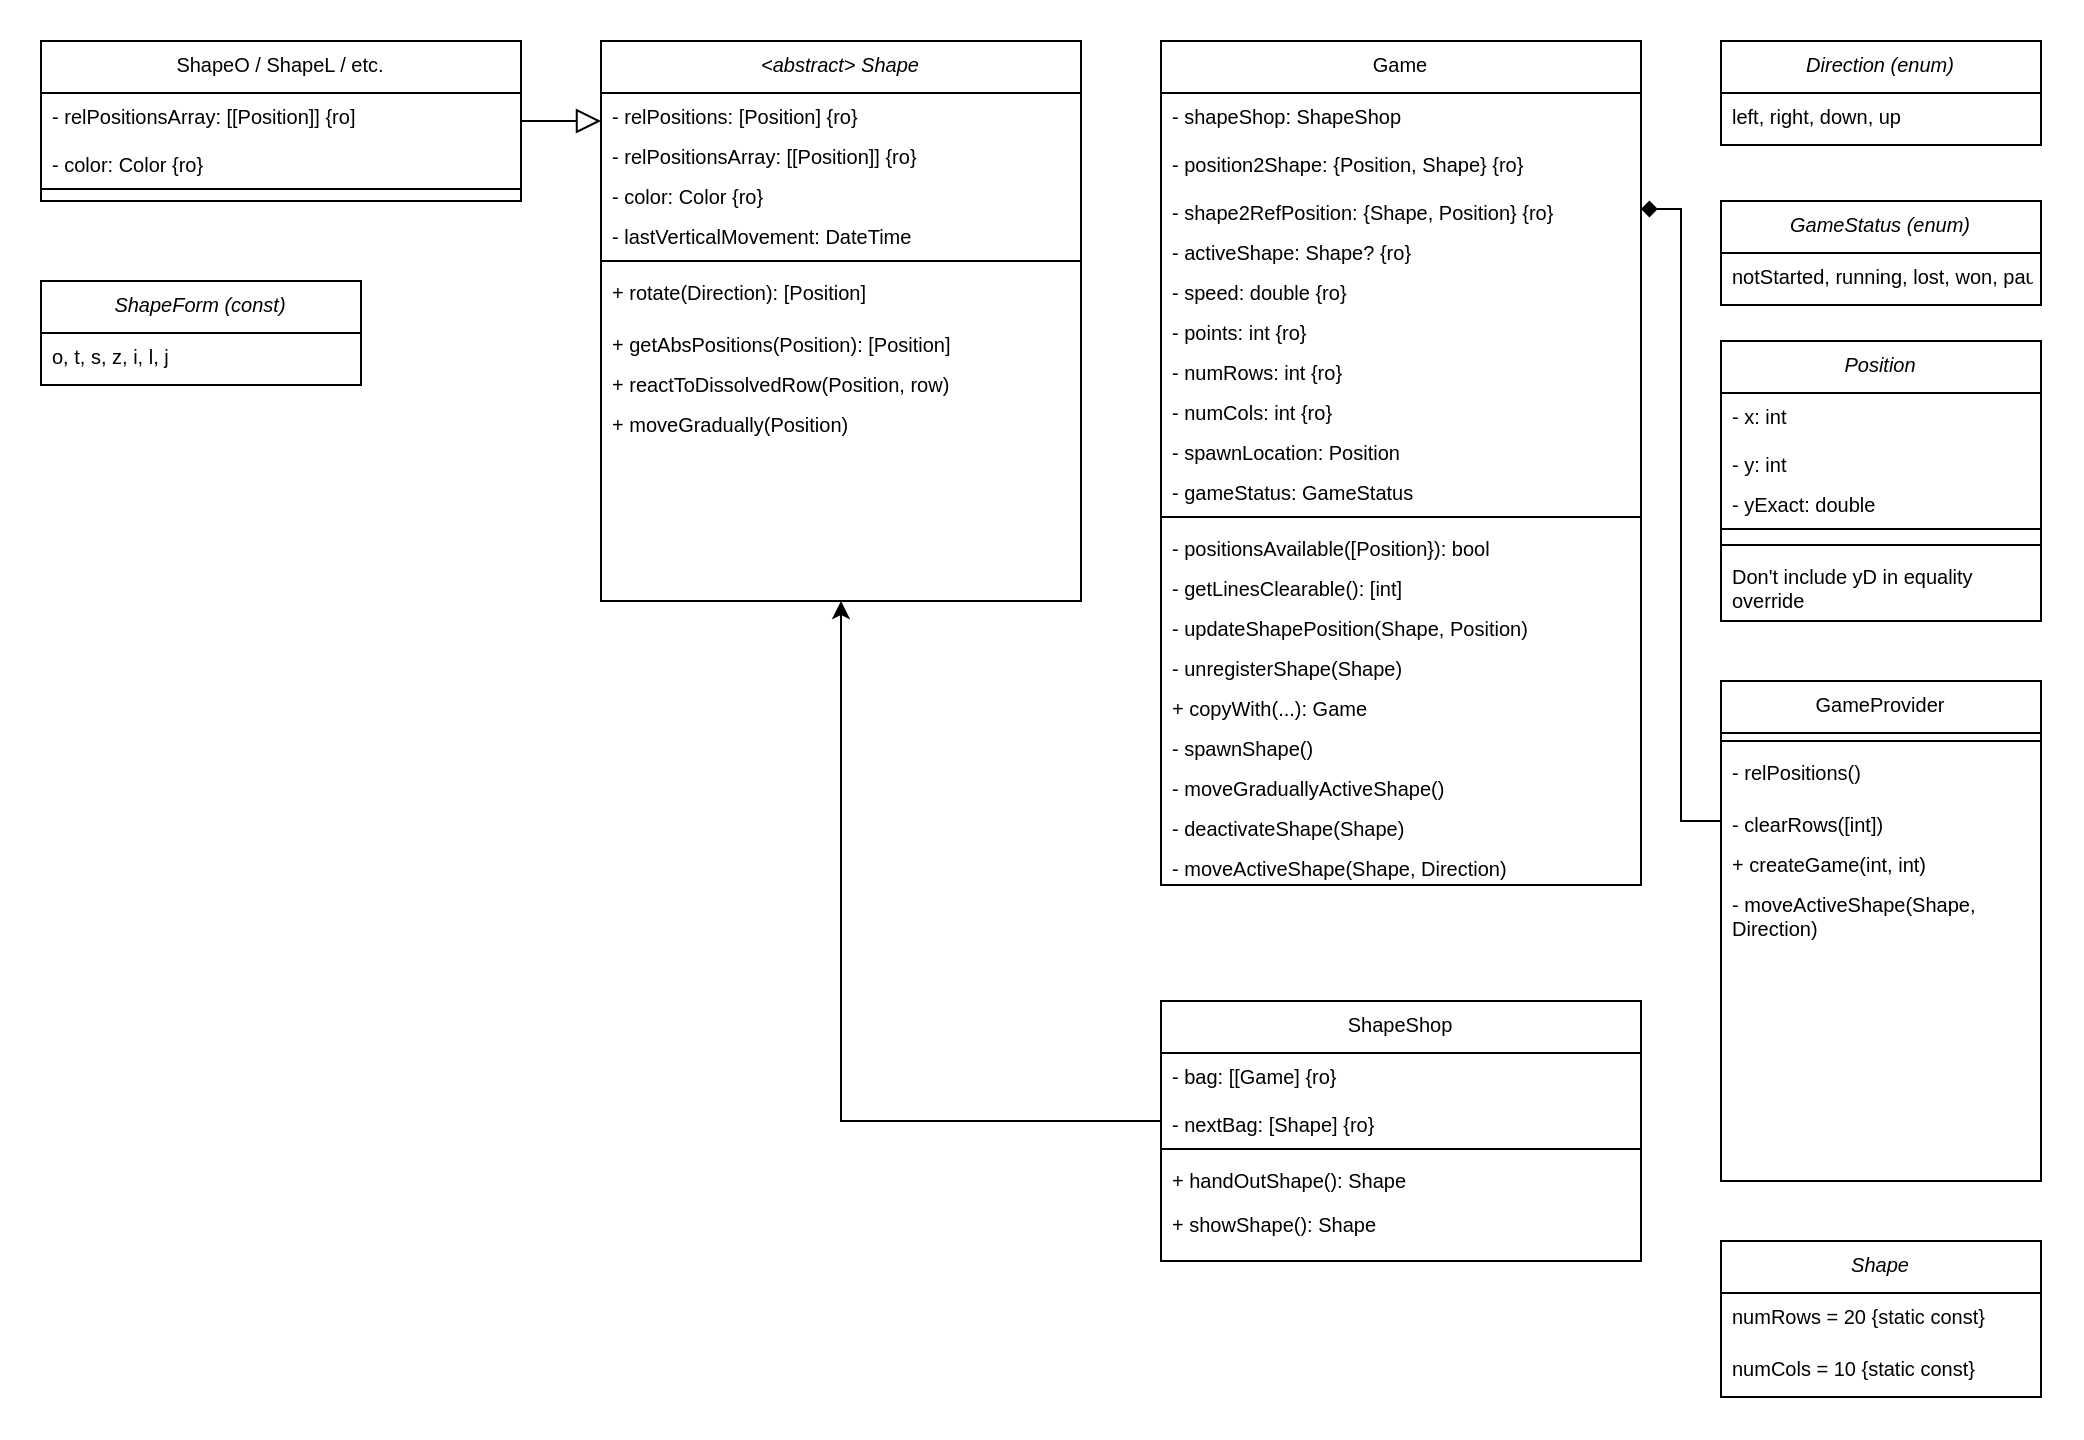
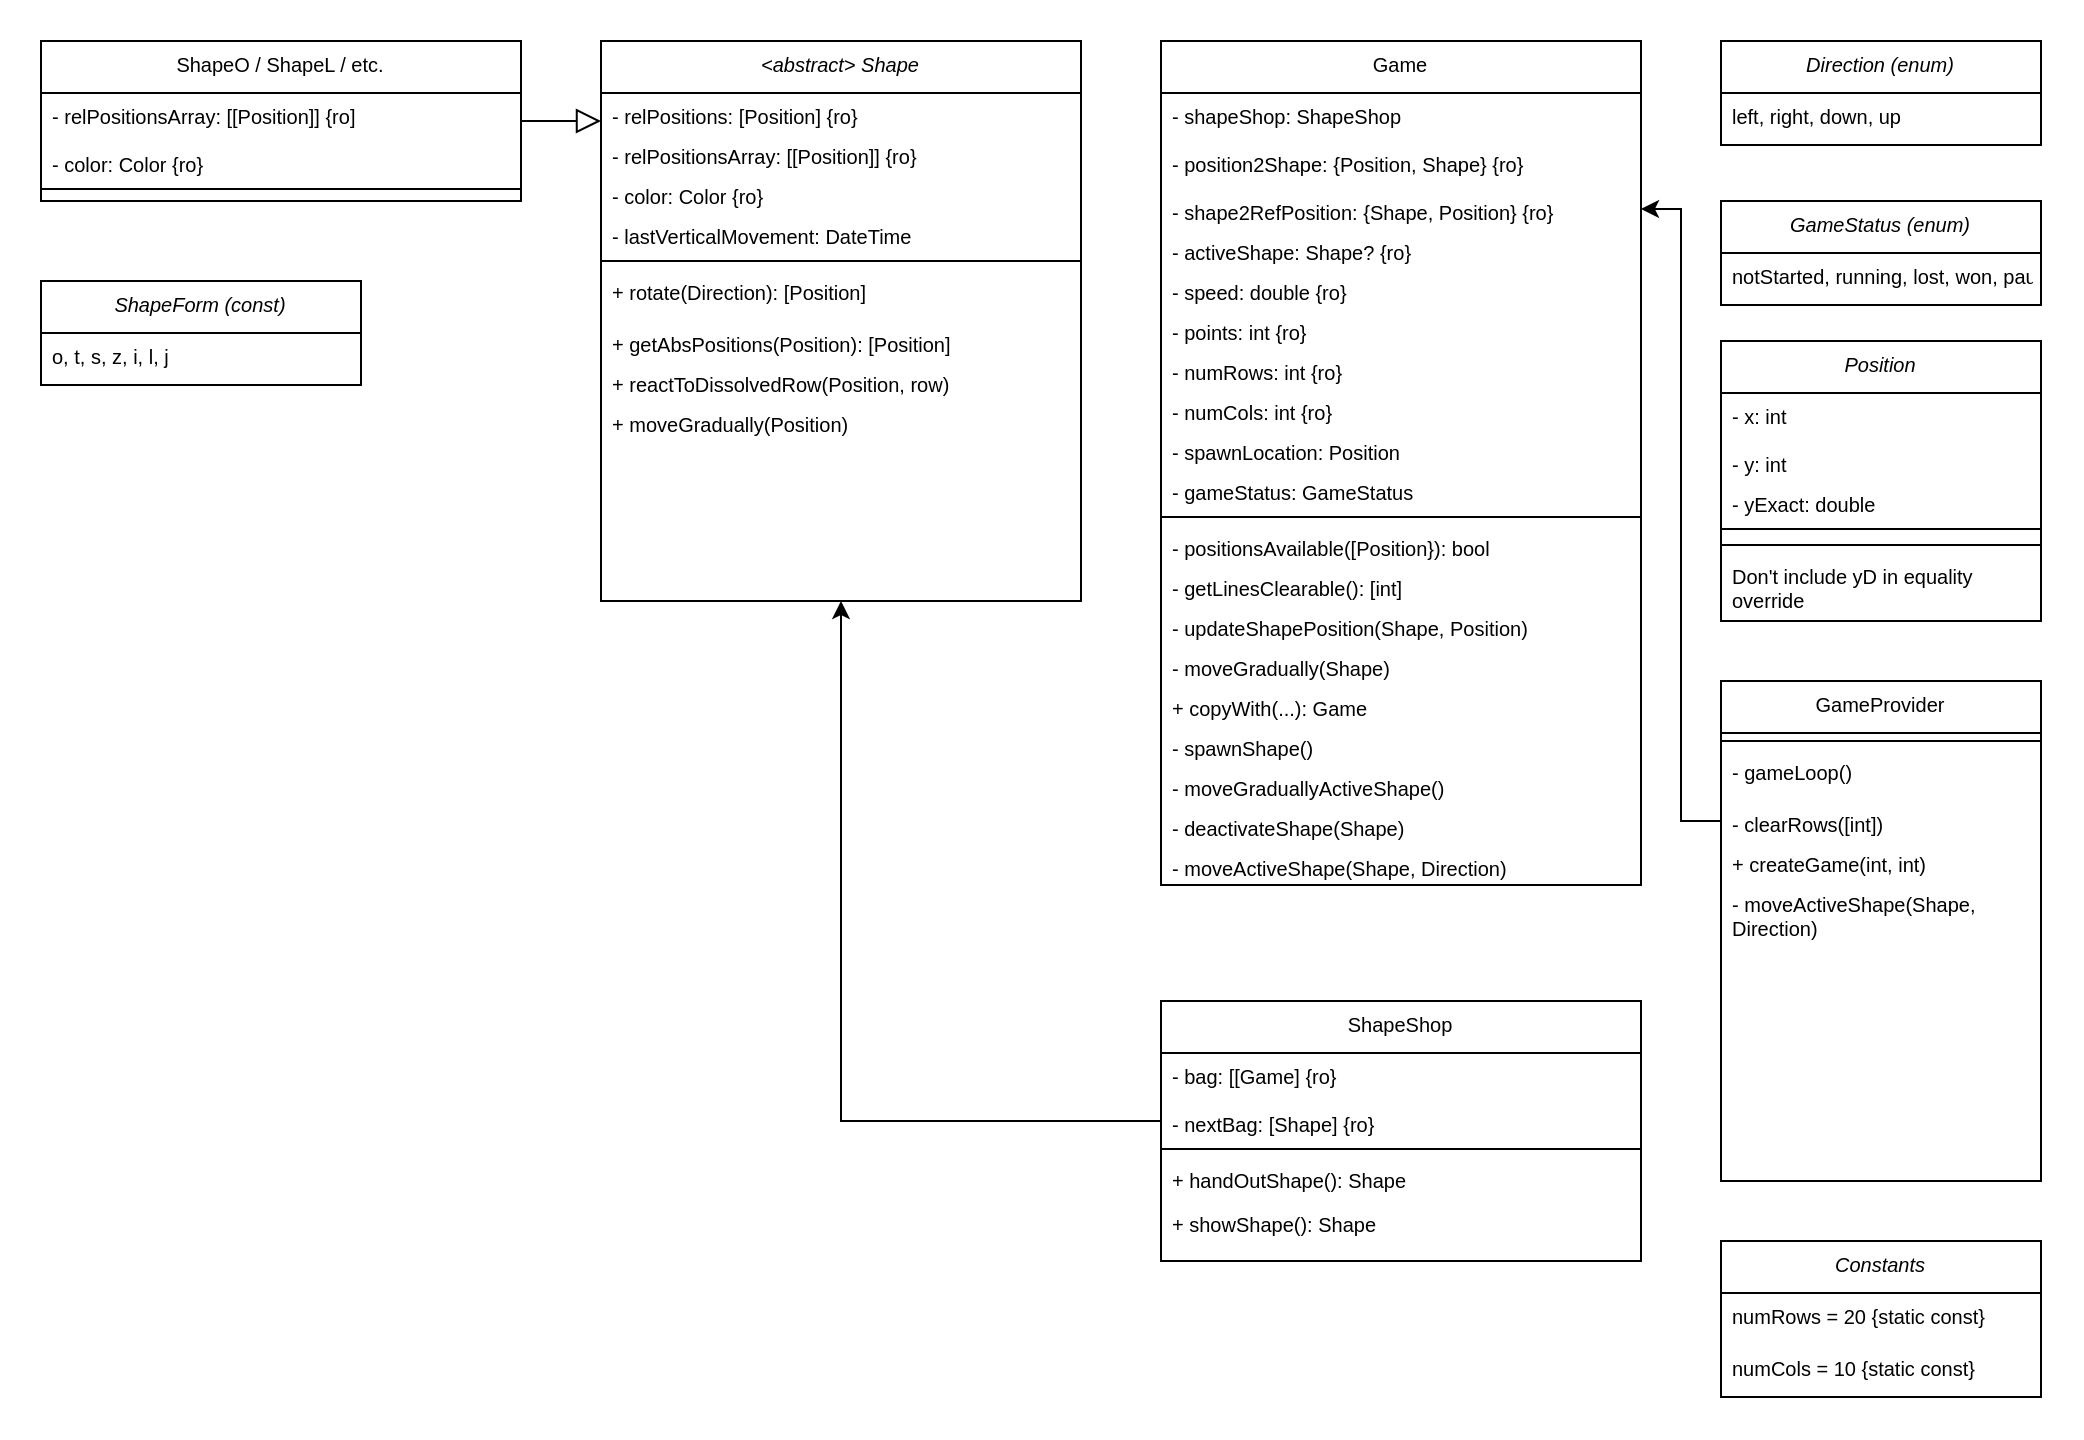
(1657, 209) -> (1656, 209)
(1302, 671) -> (1288, 671)
(1811, 773) -> (1797, 773)
(1880, 1265) -> (1880, 1265)
